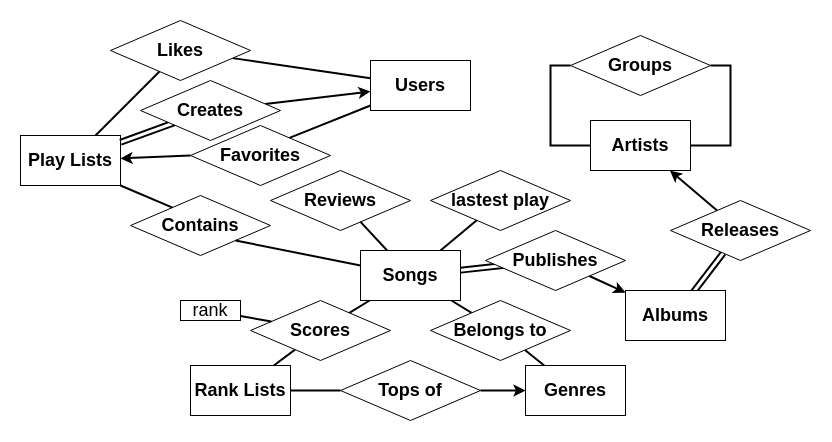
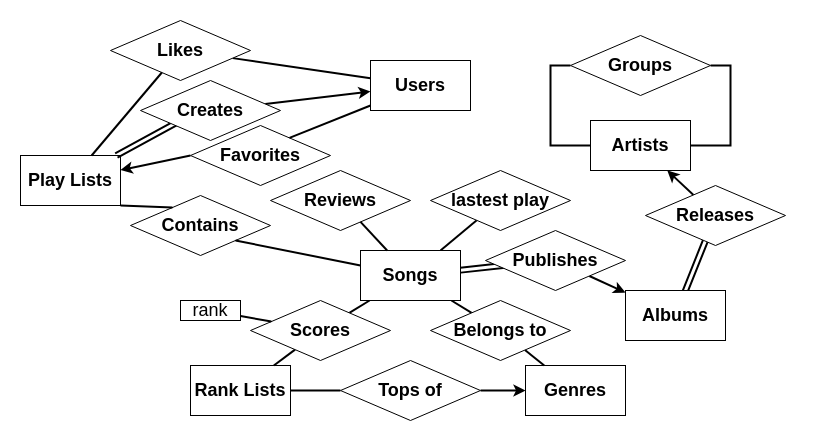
(71, 161) -> (71, 181)
(741, 231) -> (716, 216)
